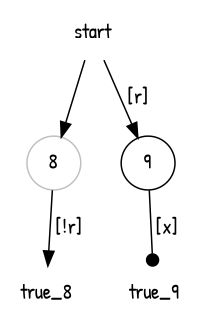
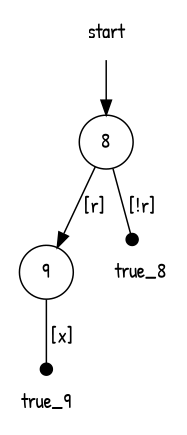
(118, 92) -> (80, 200)
(54, 163) -> (106, 142)
(51, 221) -> (122, 201)
